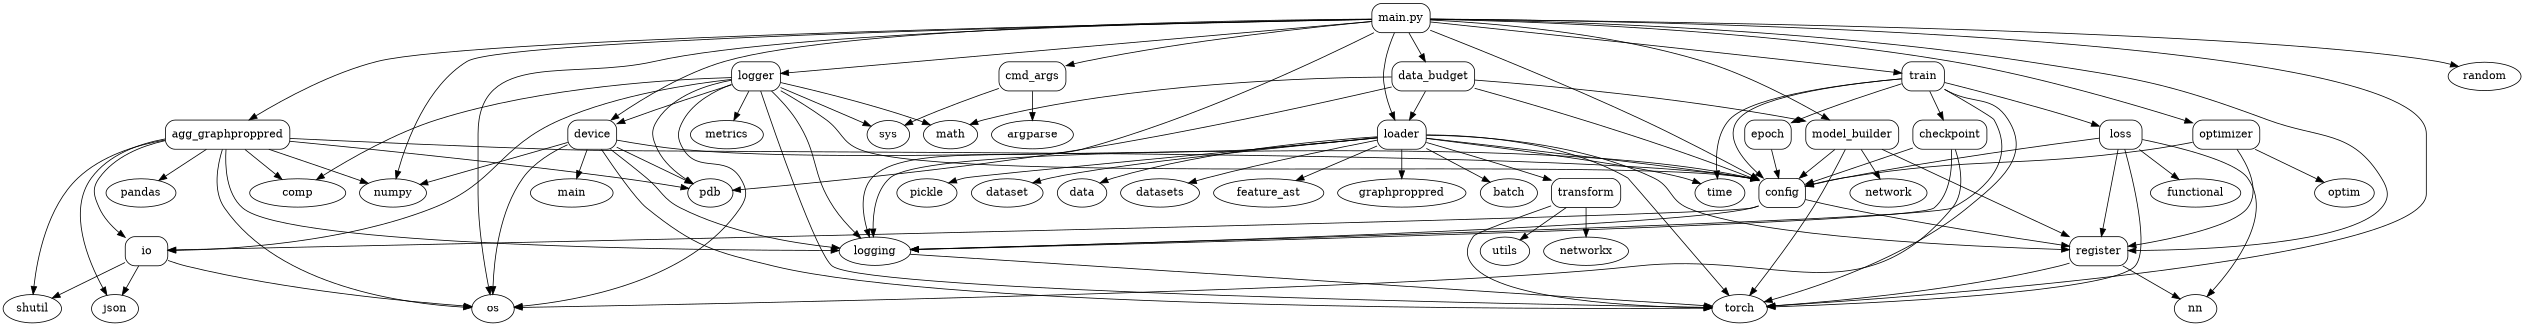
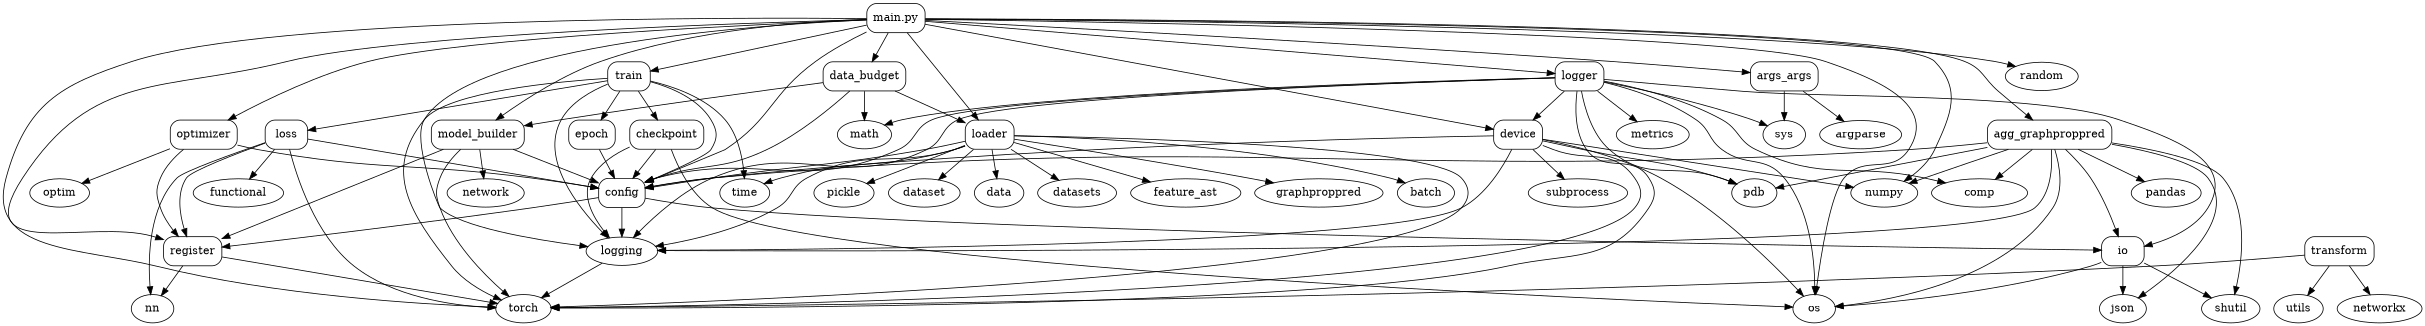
(1032, 76) -> (1784, 76)
(1133, 141) -> none
(1485, 160) -> none
(572, 193) -> (1578, 193)
(1719, 218) -> none
